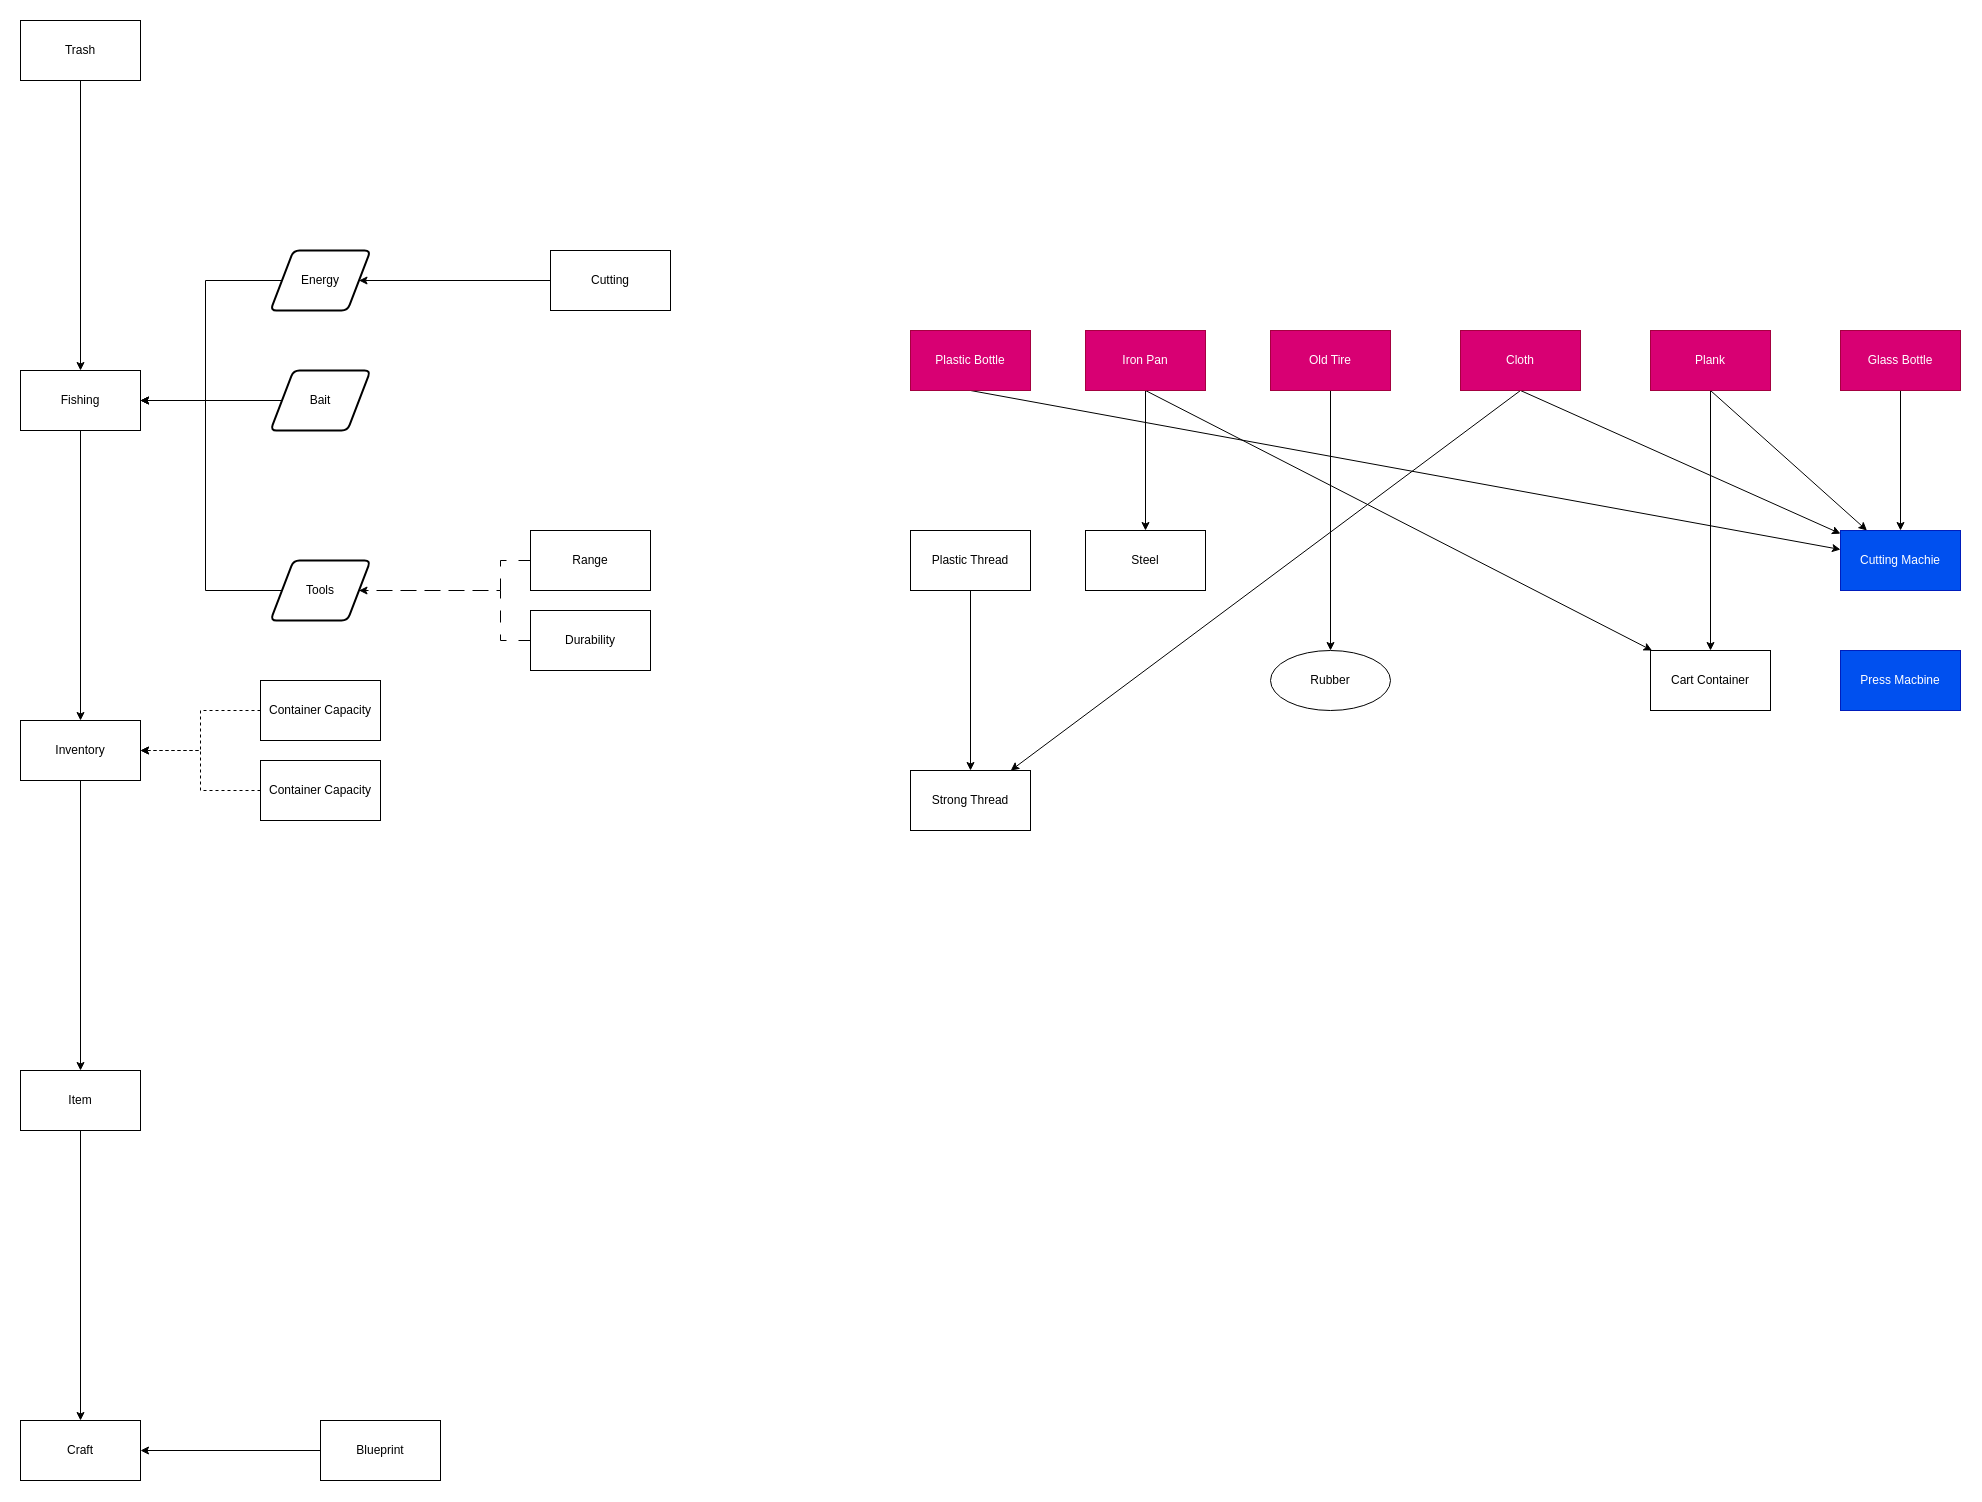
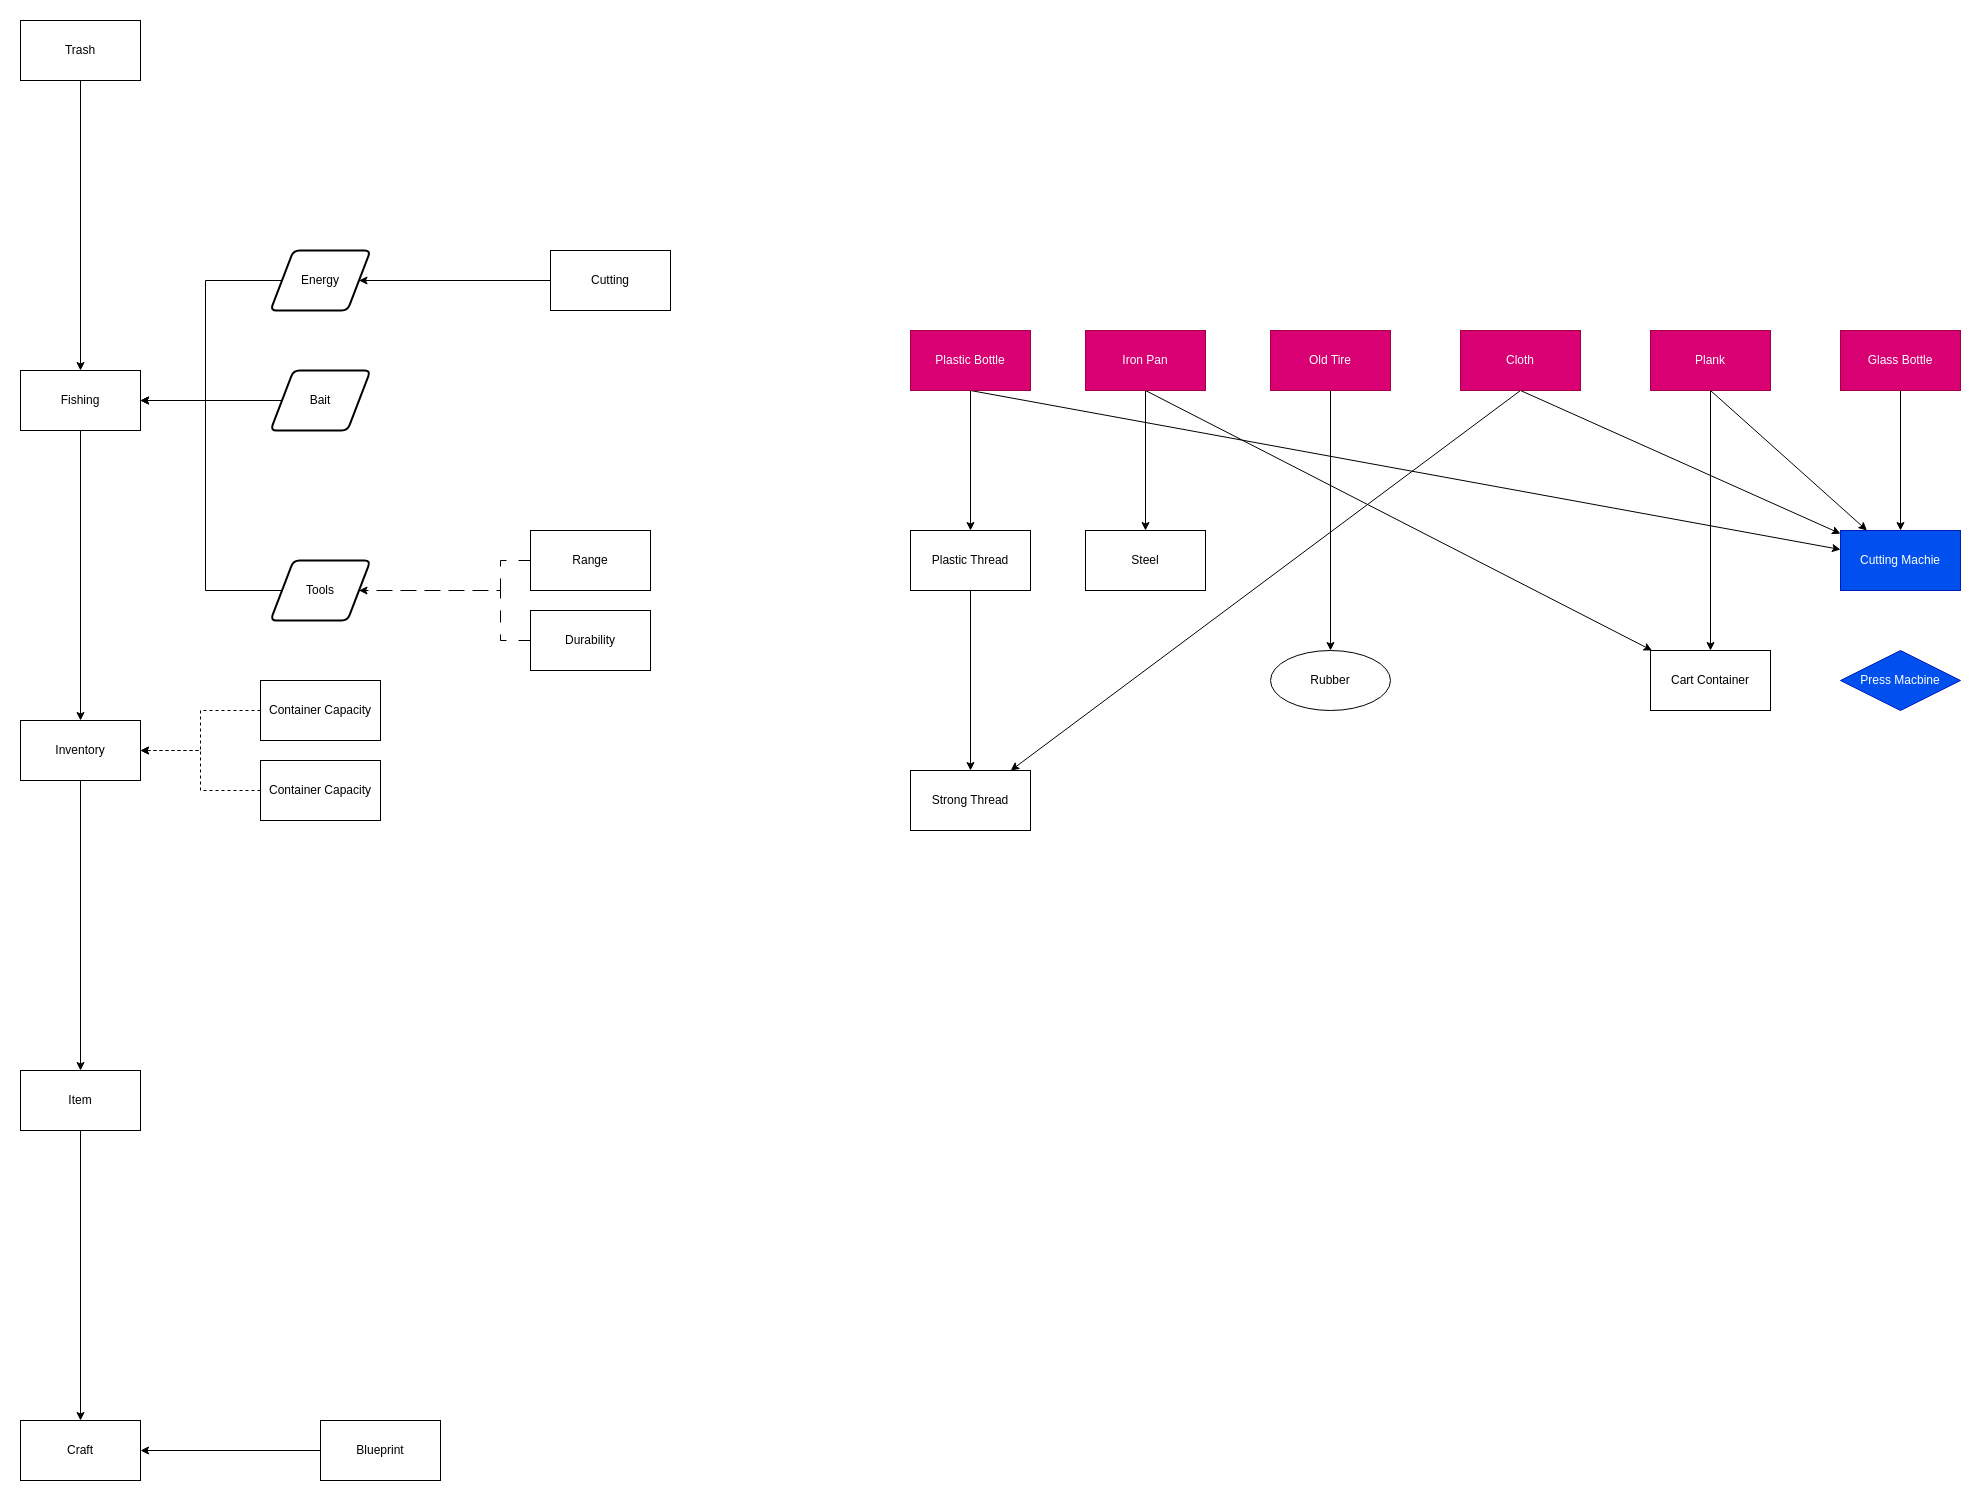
none -> (971, 458)
(1901, 681) -> (1901, 681)
